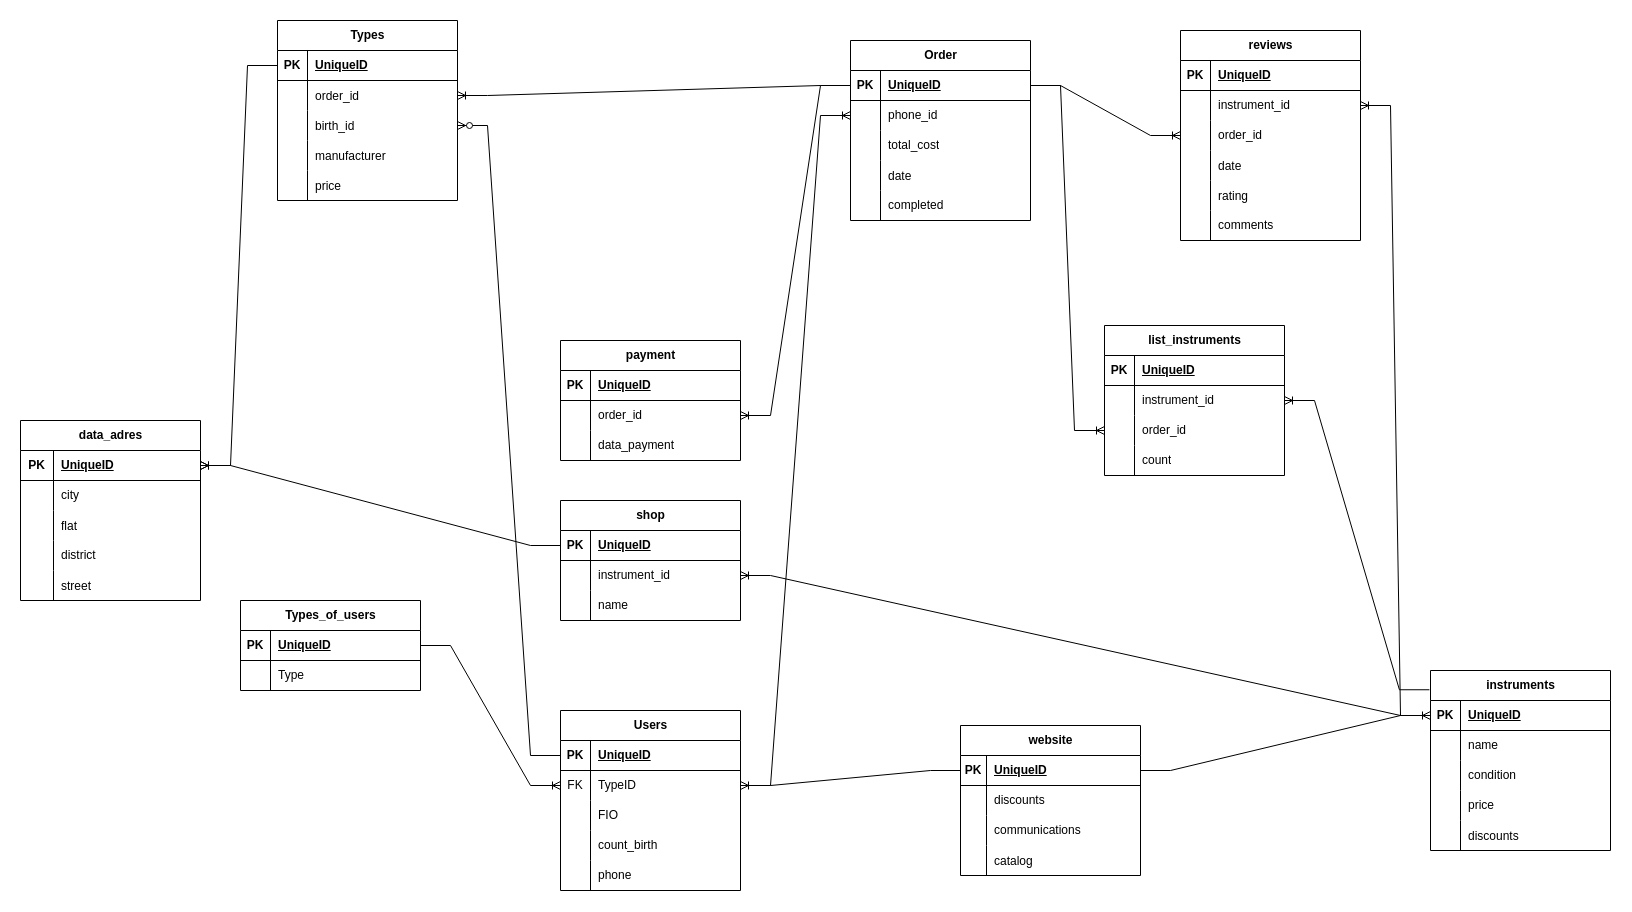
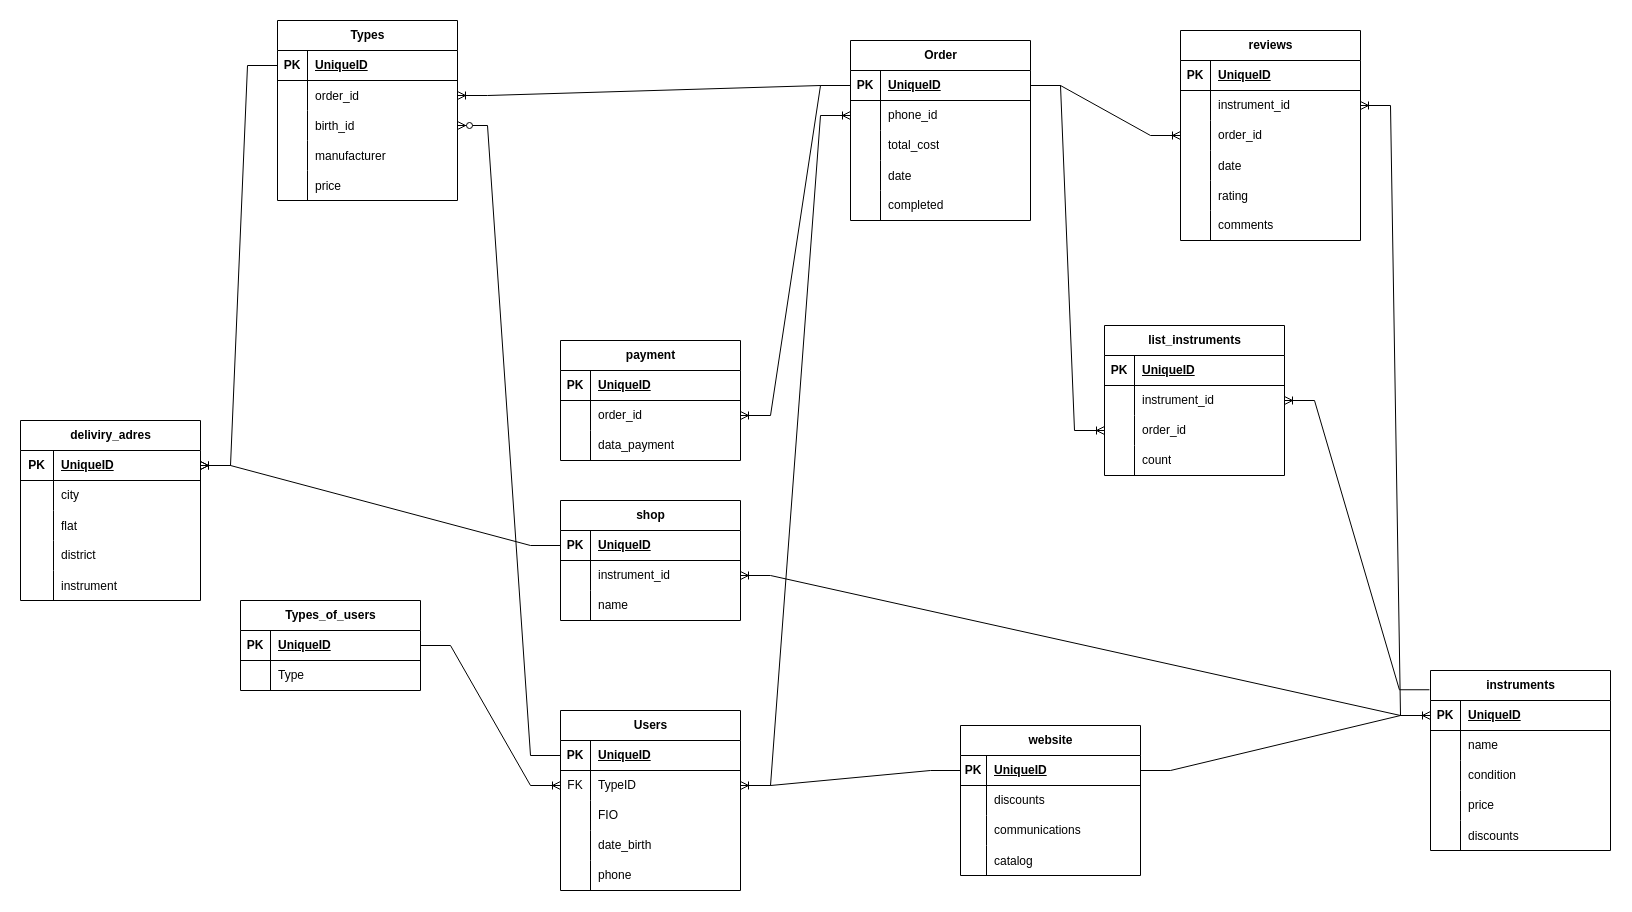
(111, 436) -> (111, 436)
(81, 586) -> (93, 586)
(634, 846) -> (631, 846)
